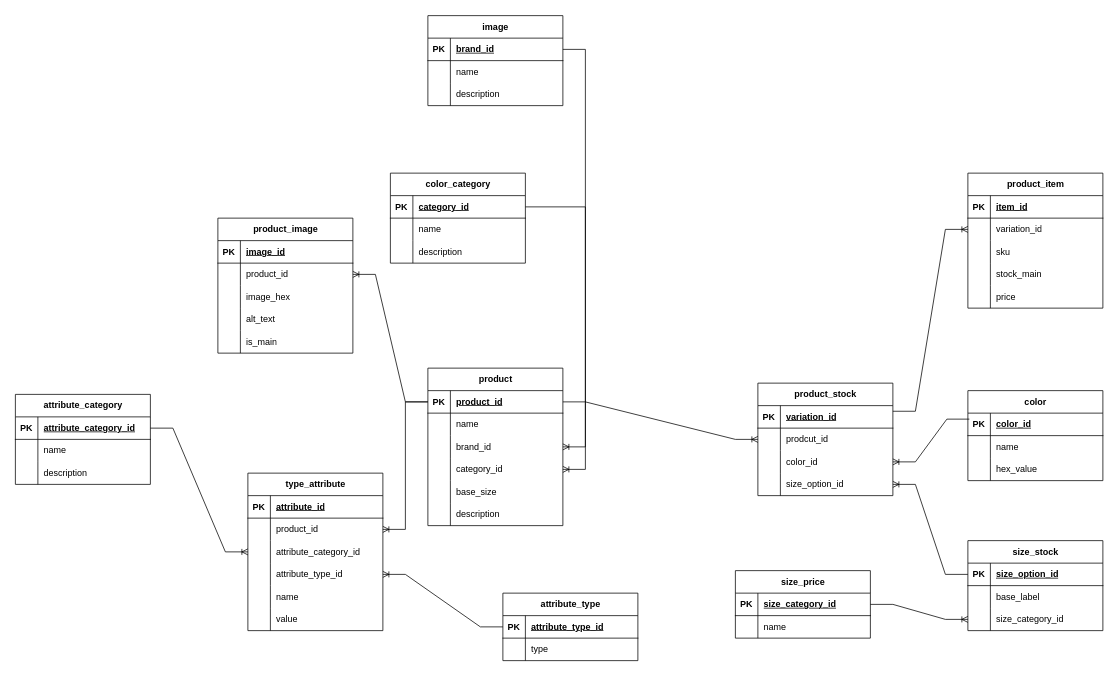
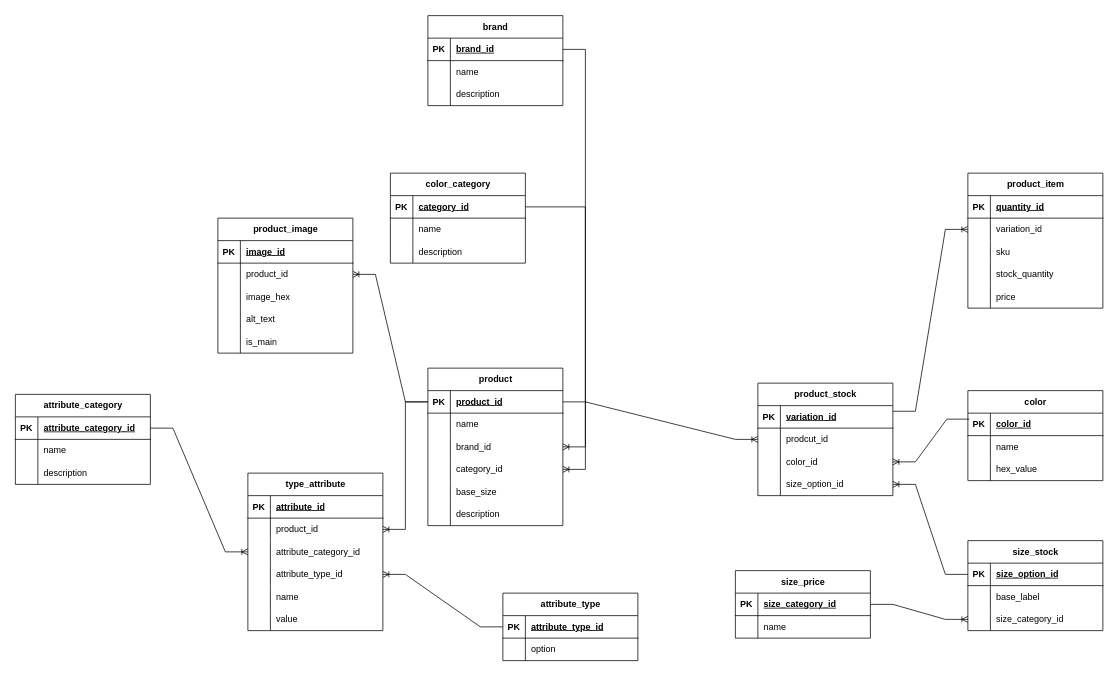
(496, 27) -> (496, 27)
(1012, 207) -> (1022, 207)
(1020, 274) -> (1030, 274)
(541, 649) -> (545, 649)
